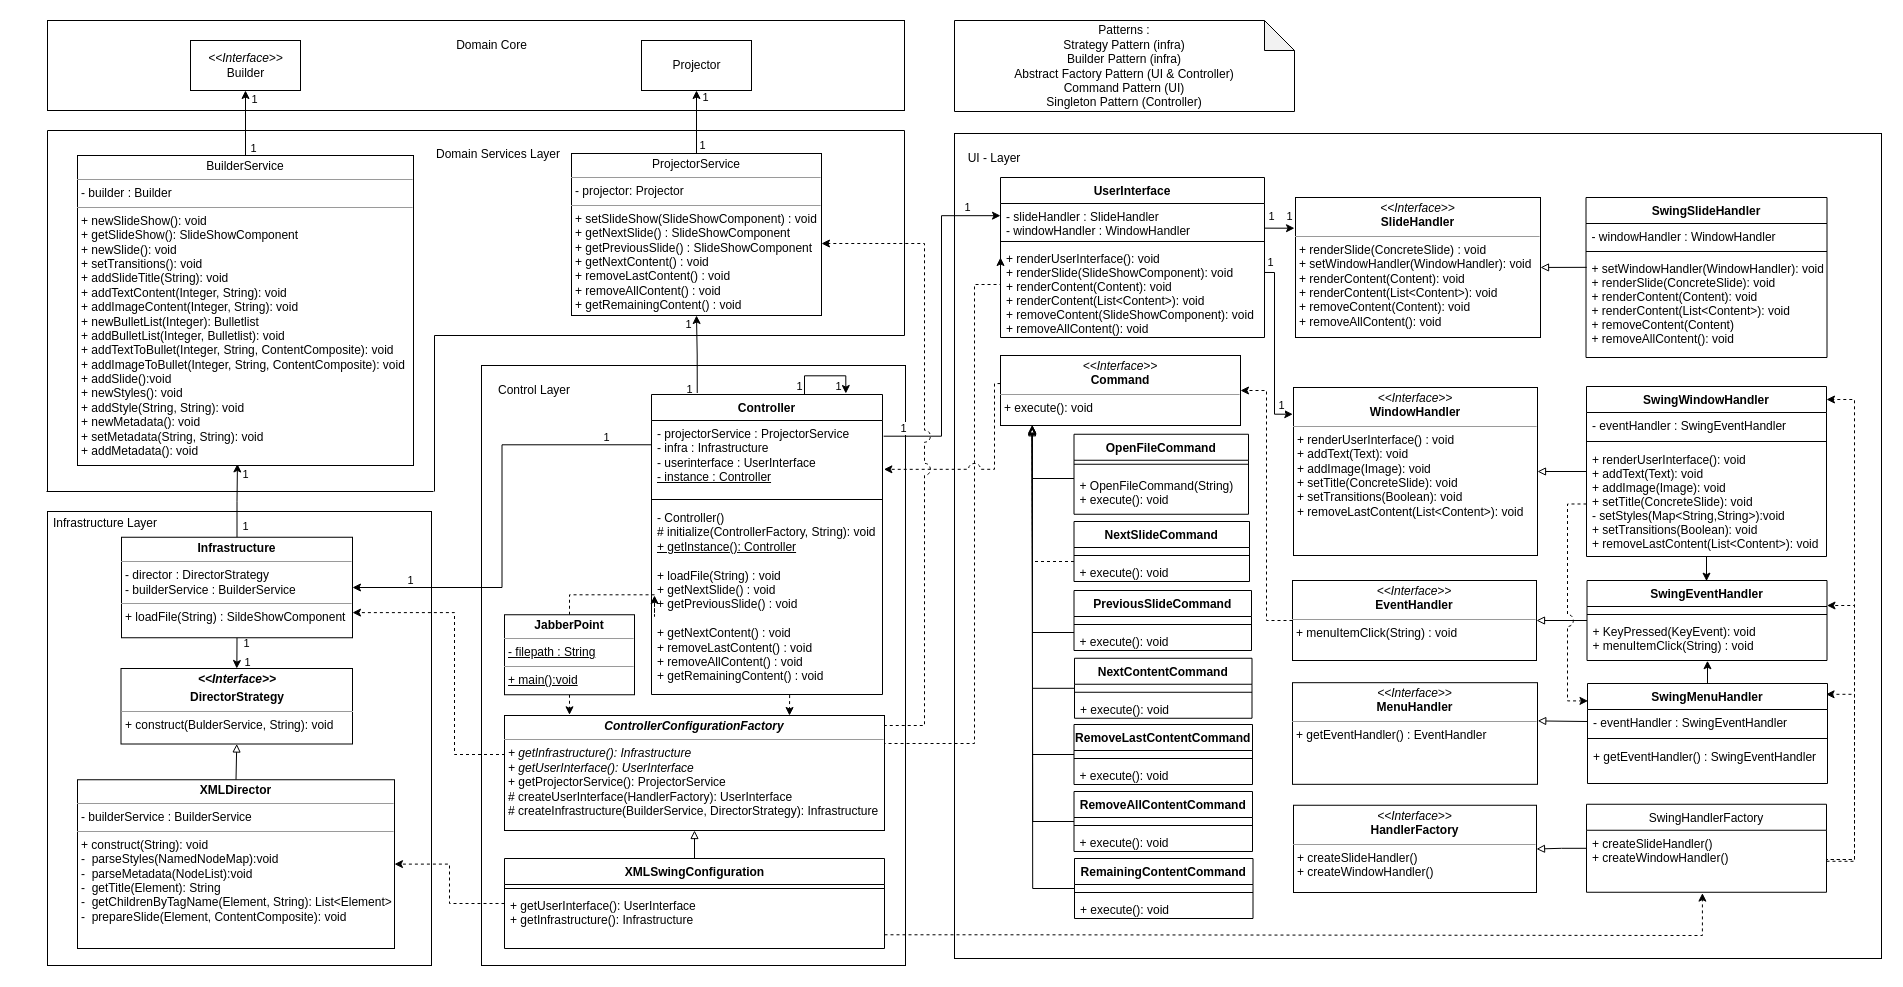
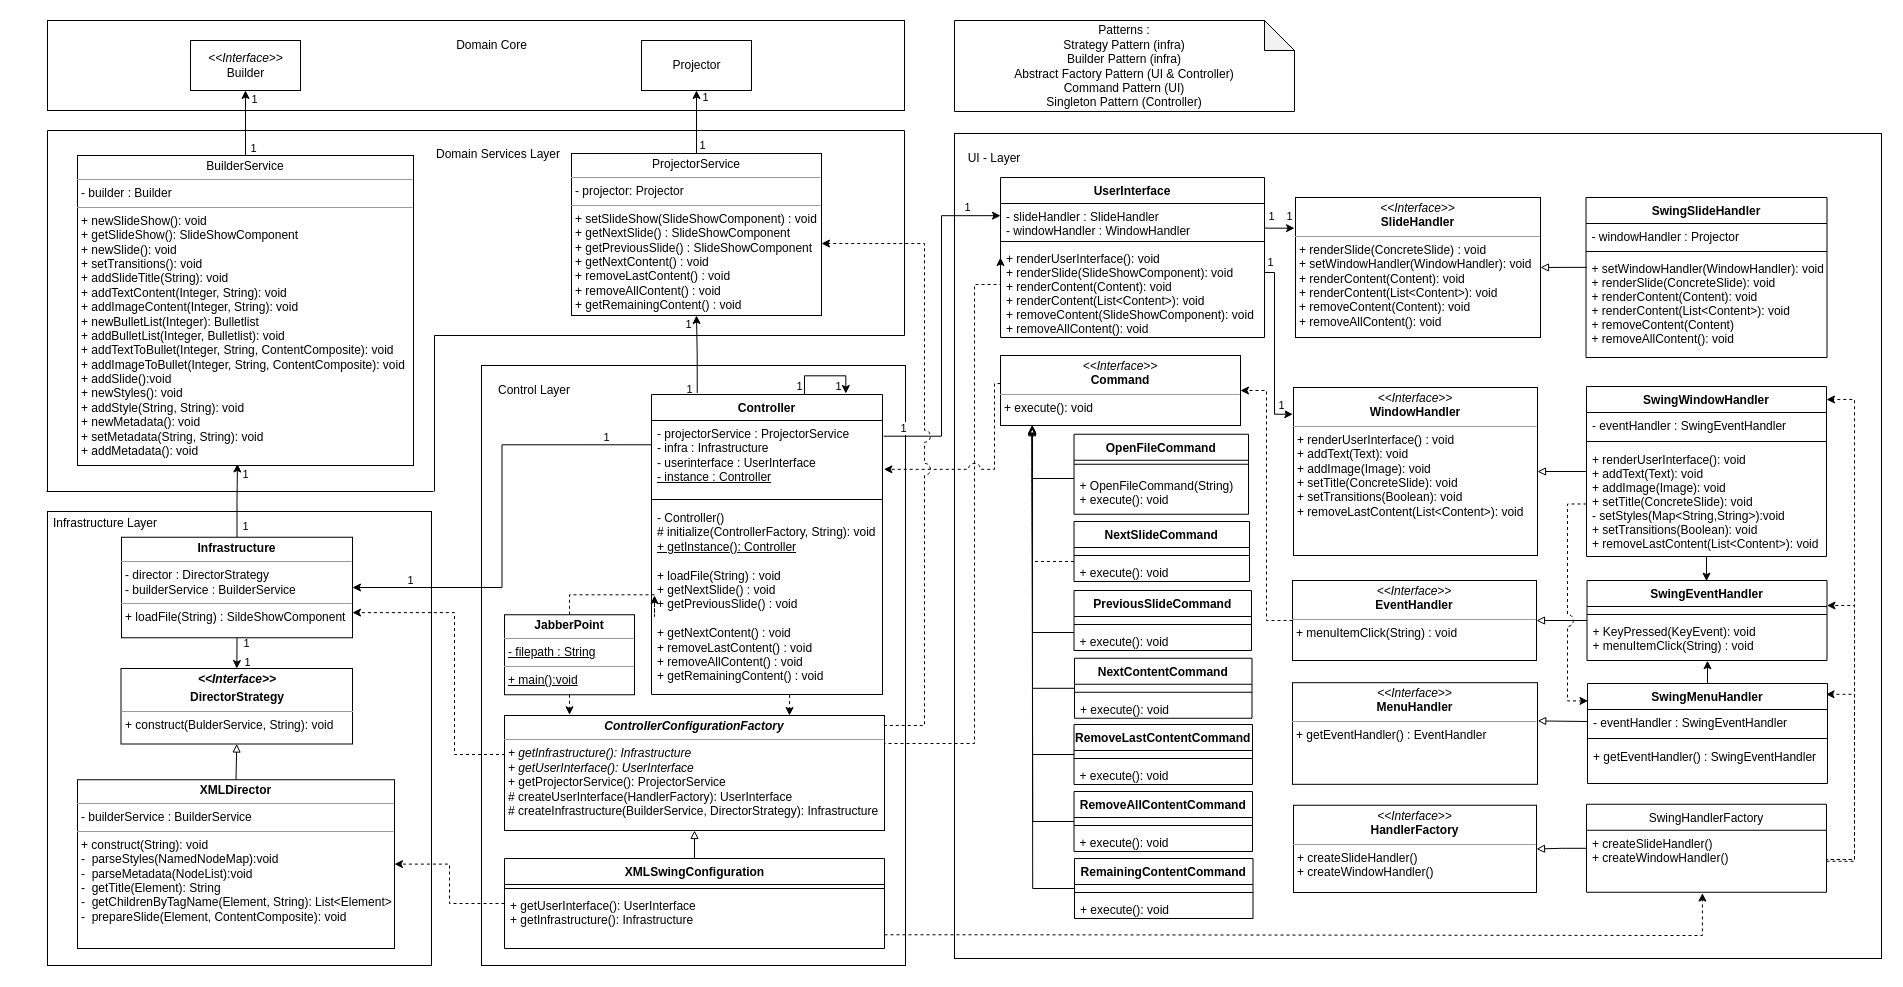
(1683, 237) -> (1673, 237)
